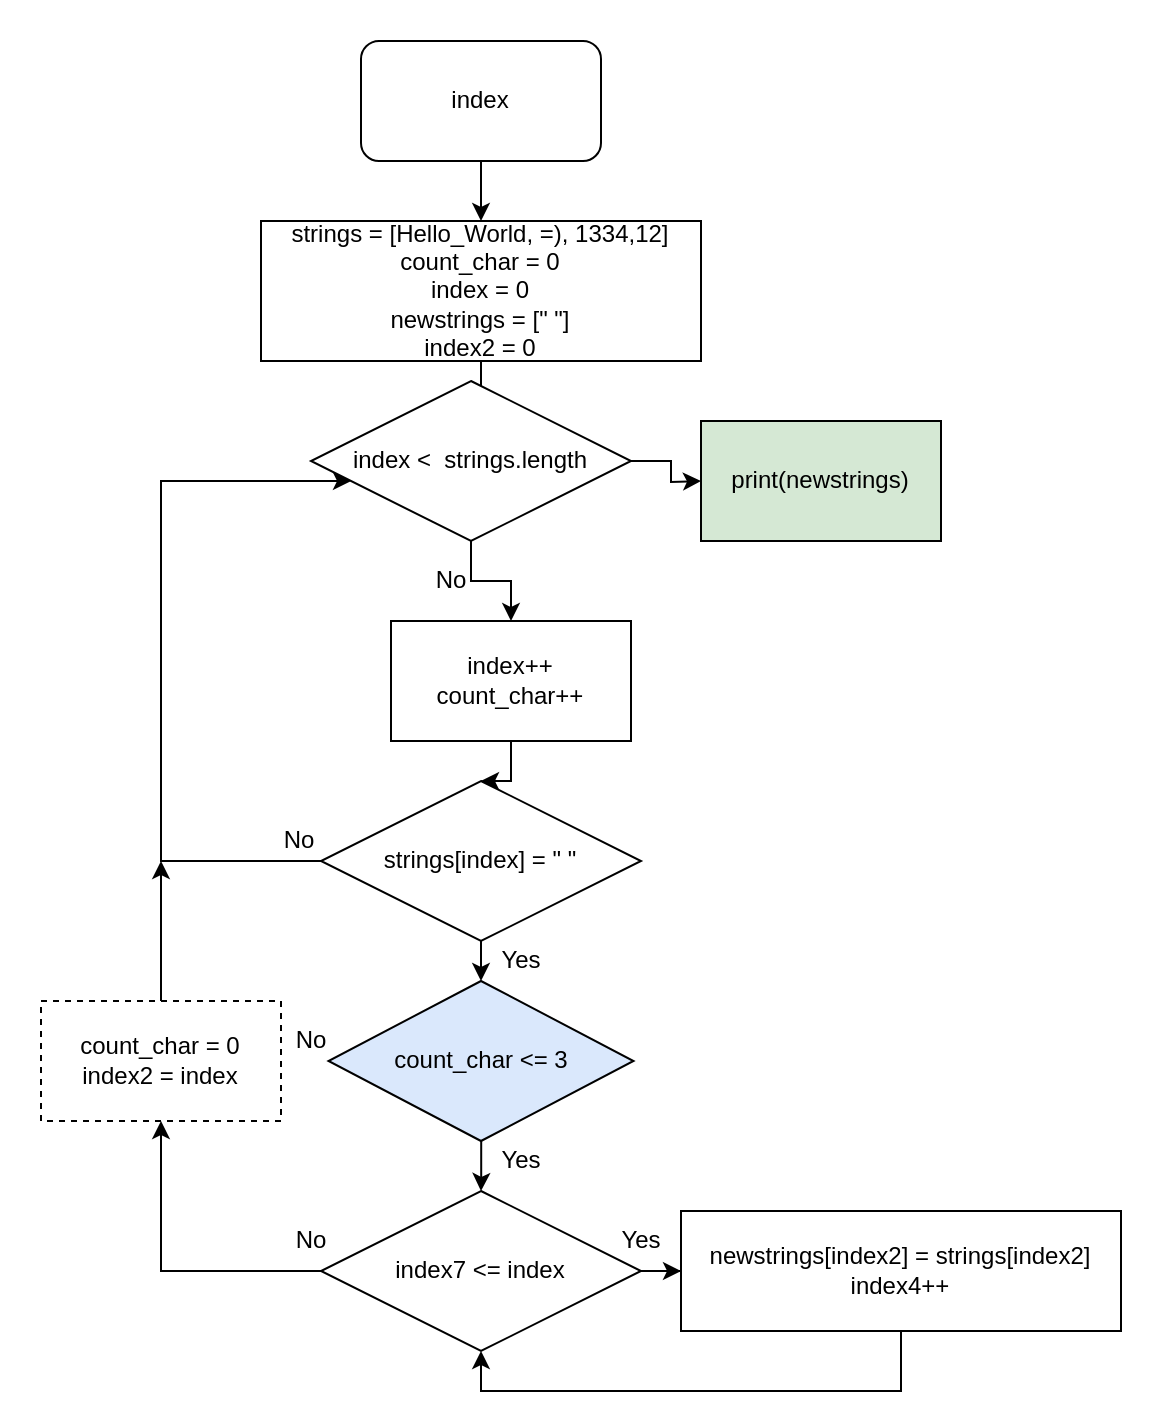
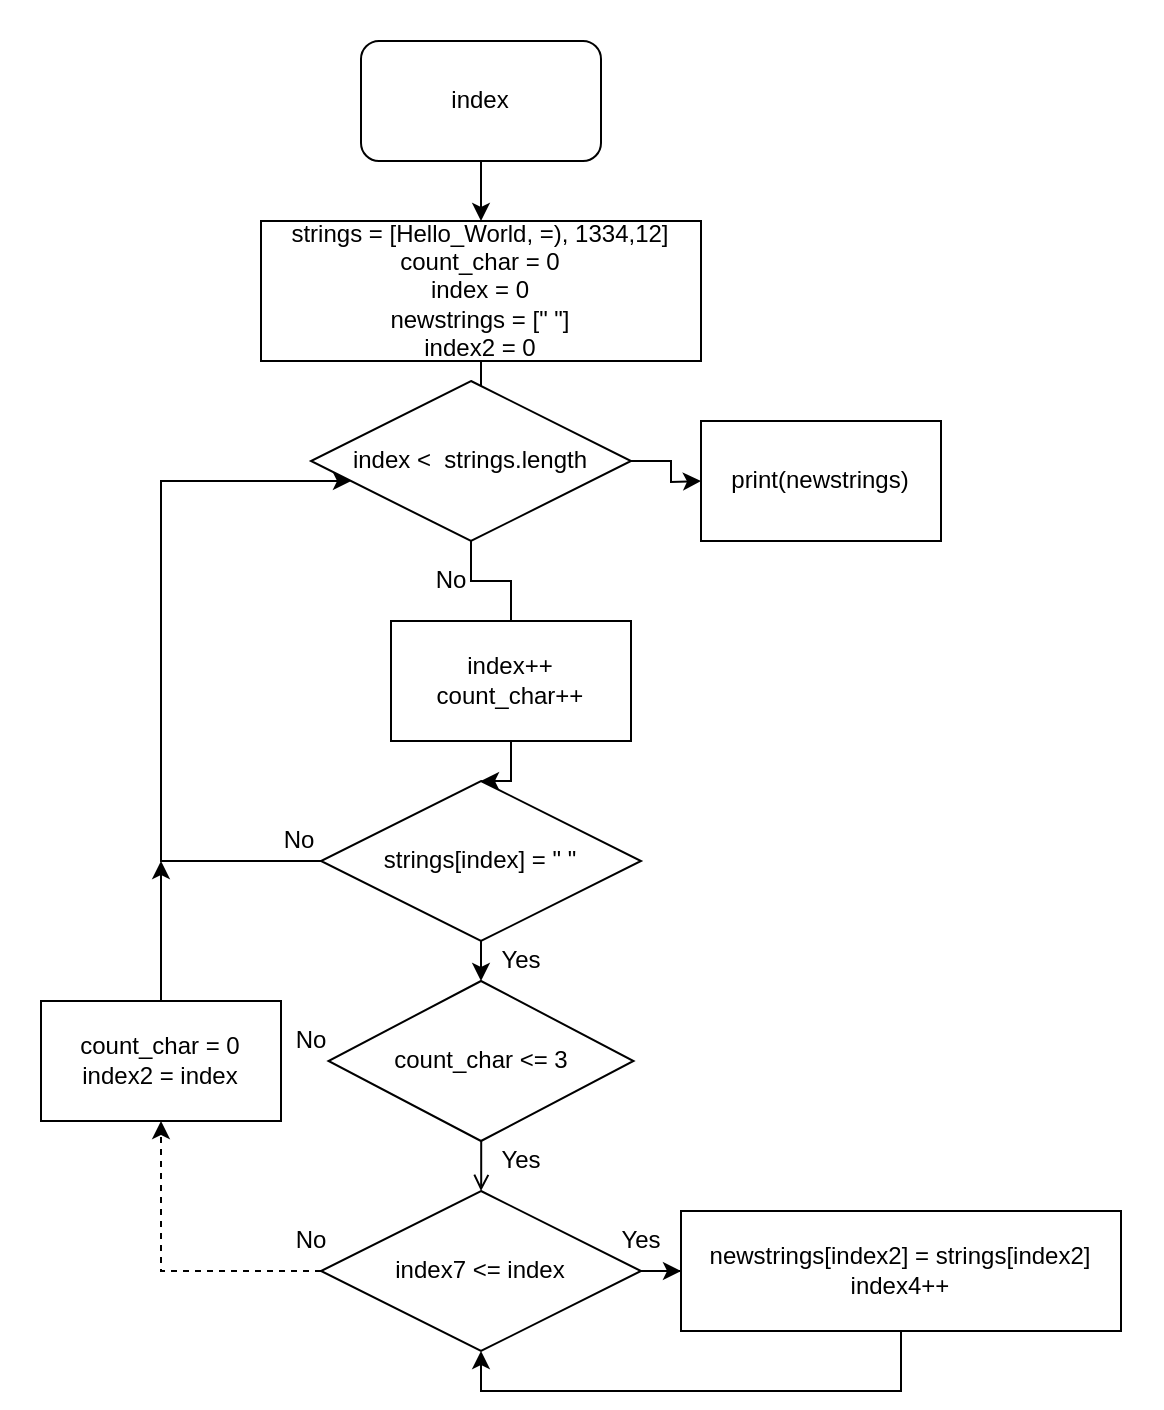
(821, 481) -> (821, 481)
(511, 606) -> (511, 611)
(161, 1061) -> (161, 1061)
(481, 1061) -> (481, 1061)
(481, 1178) -> (481, 1179)
(170, 1271) -> (170, 1271)
